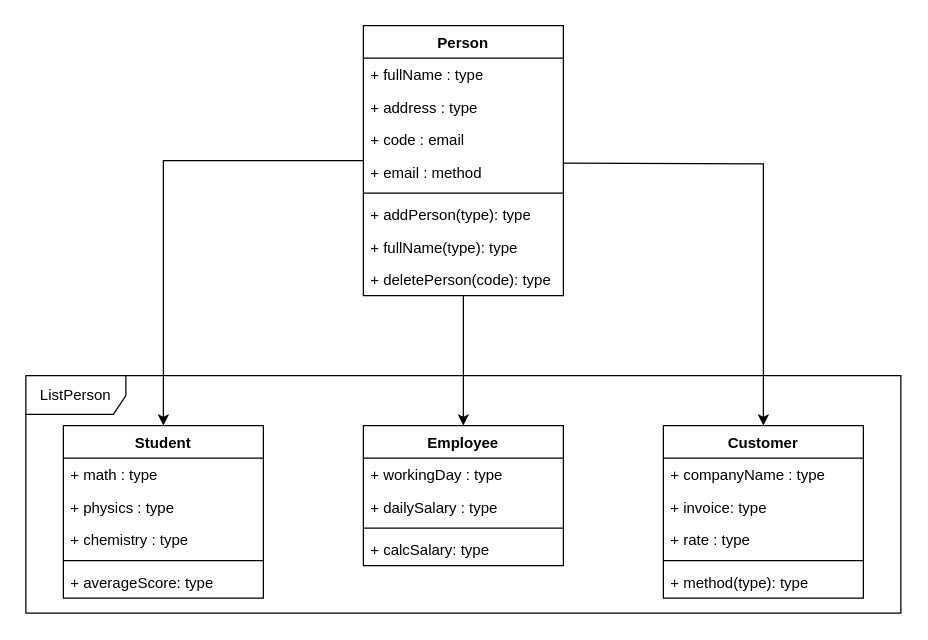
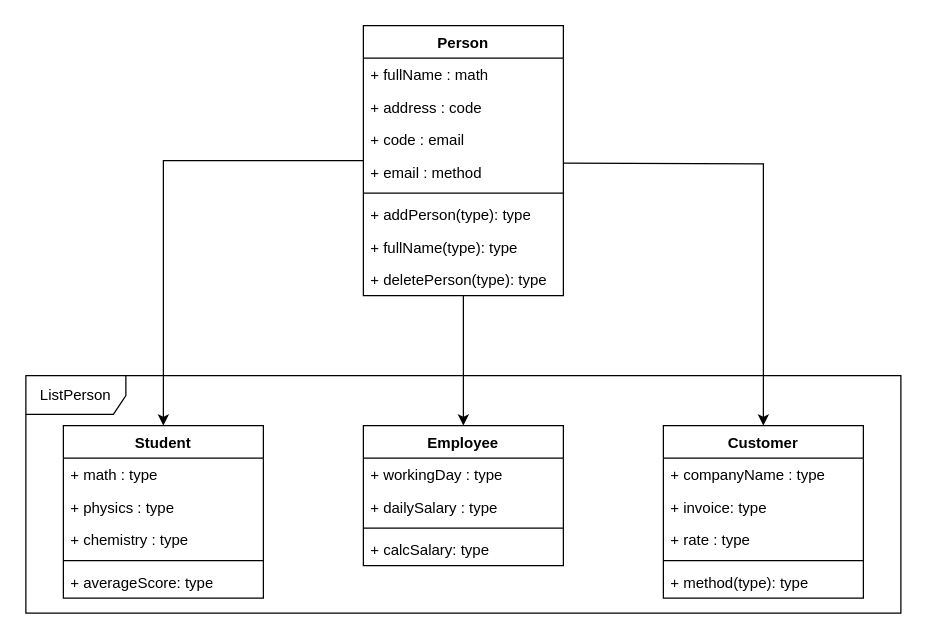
(430, 76) -> (430, 76)
(430, 108) -> (430, 108)
(464, 290) -> (464, 290)
